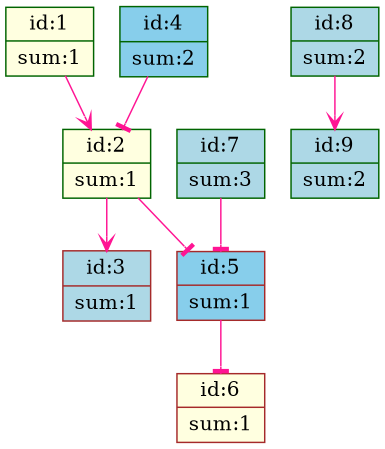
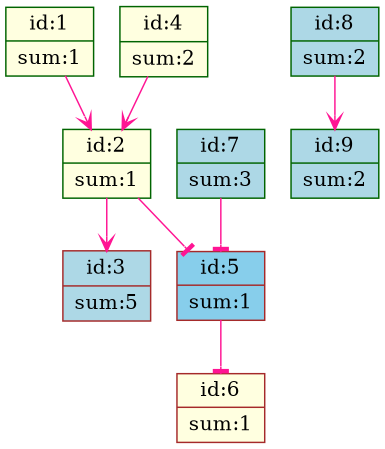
(164, 42) -> (164, 42)
(137, 100) -> (137, 100)
(107, 303) -> (107, 303)
